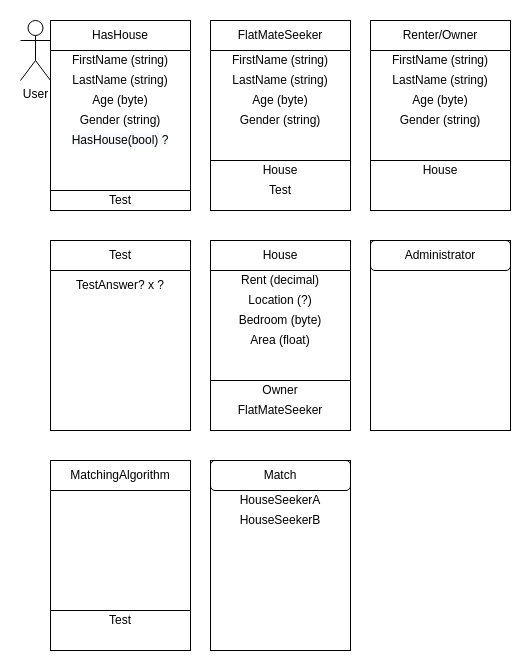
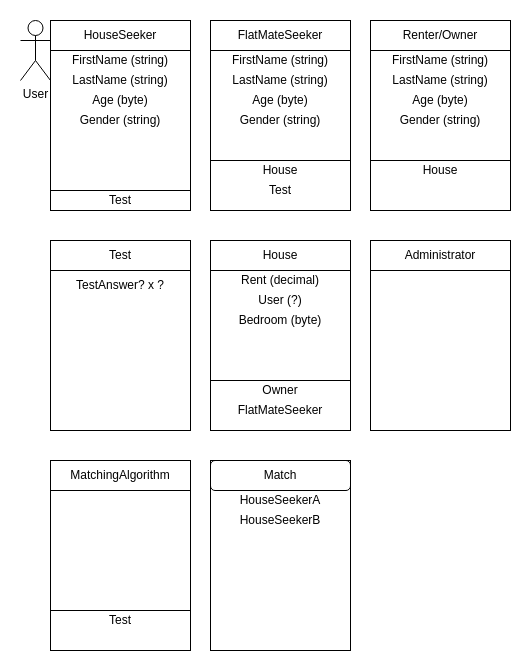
(121, 36) -> (121, 36)
(121, 141) -> none
(441, 256) -> (441, 256)
(281, 301) -> (281, 301)
(281, 341) -> none
